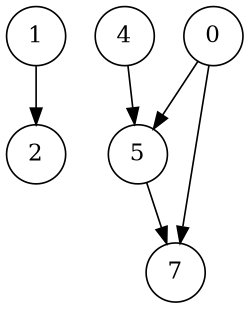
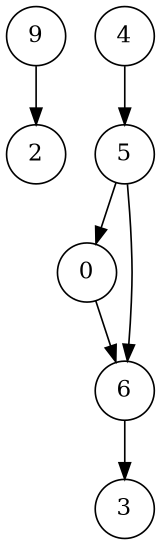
(36, 36) -> (36, 36)
(180, 88) -> (109, 205)
(176, 273) -> (125, 391)
none -> (125, 509)
